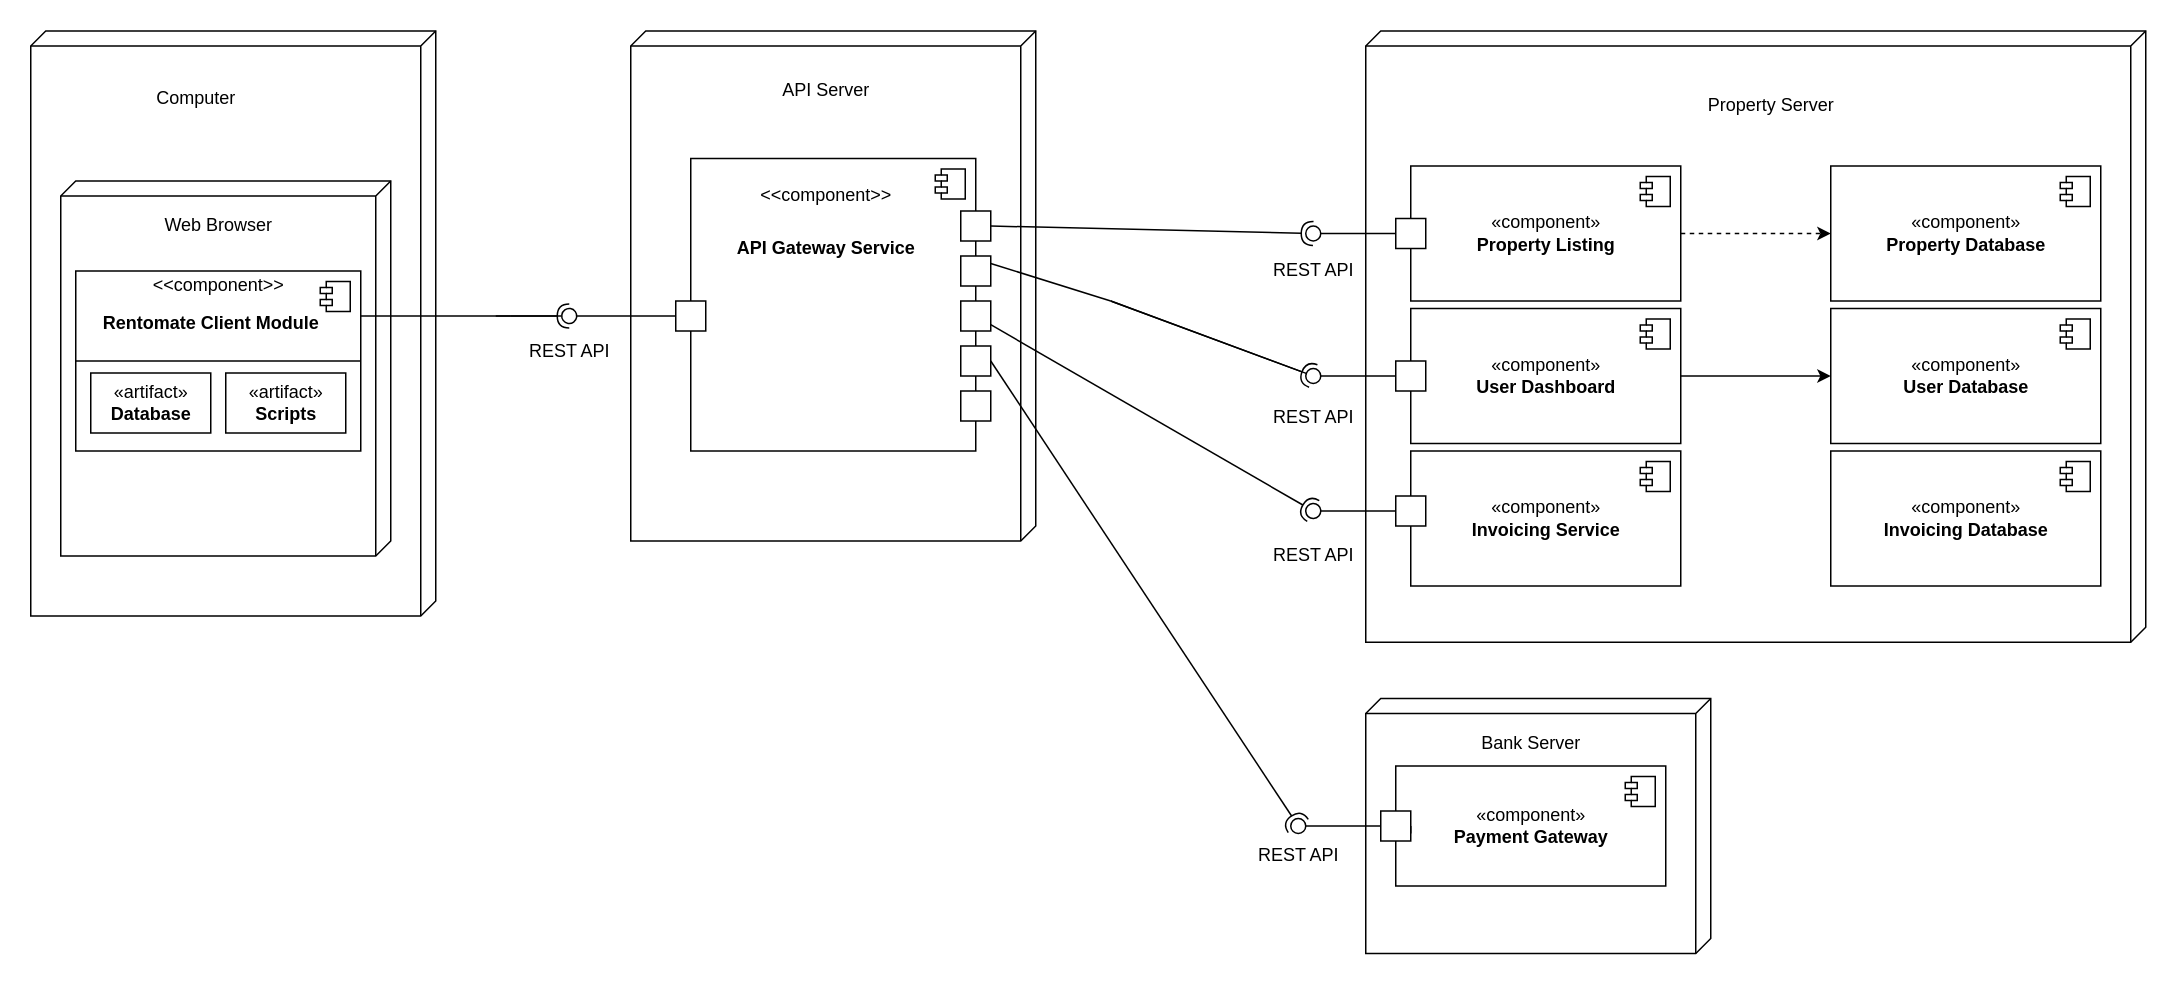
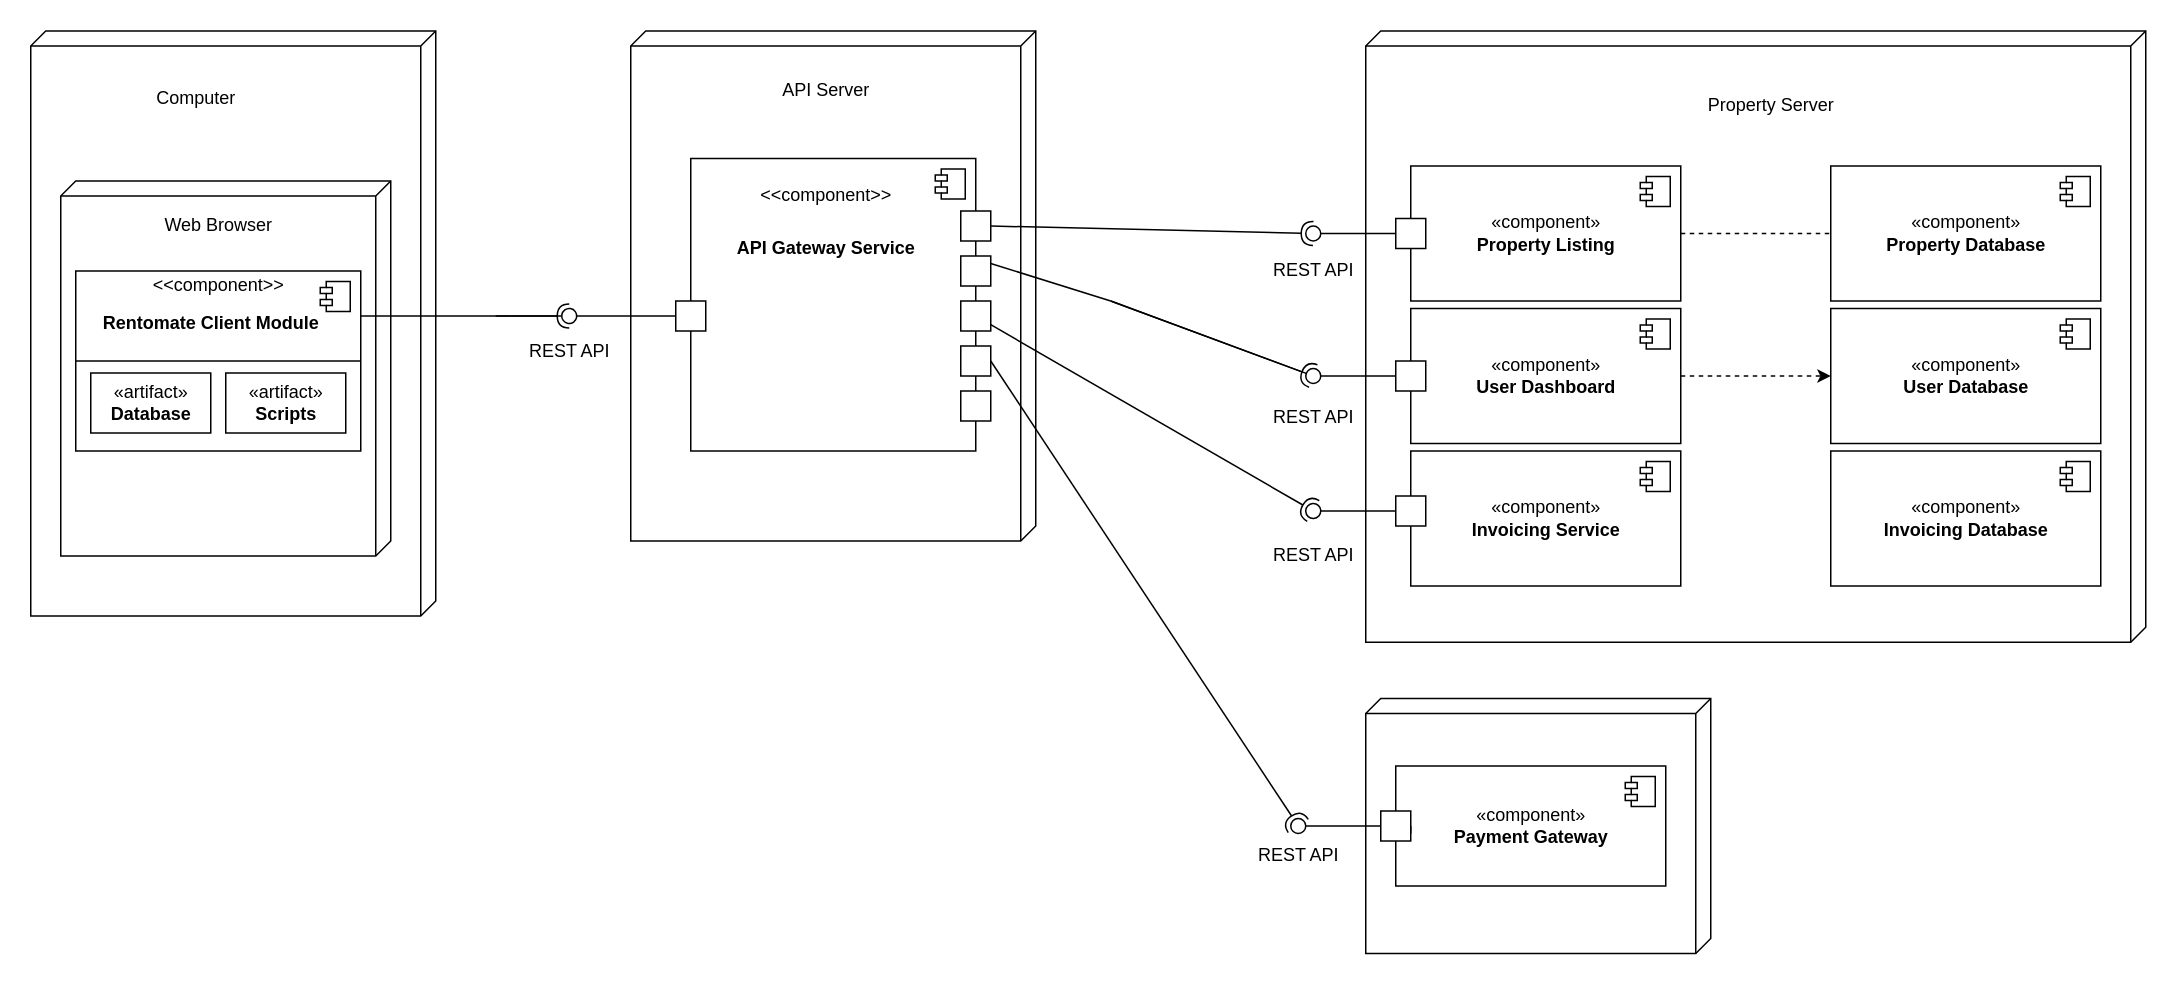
(1819, 233) -> (1824, 233)
(1750, 376) -> (1750, 376)
(1531, 743) -> none
